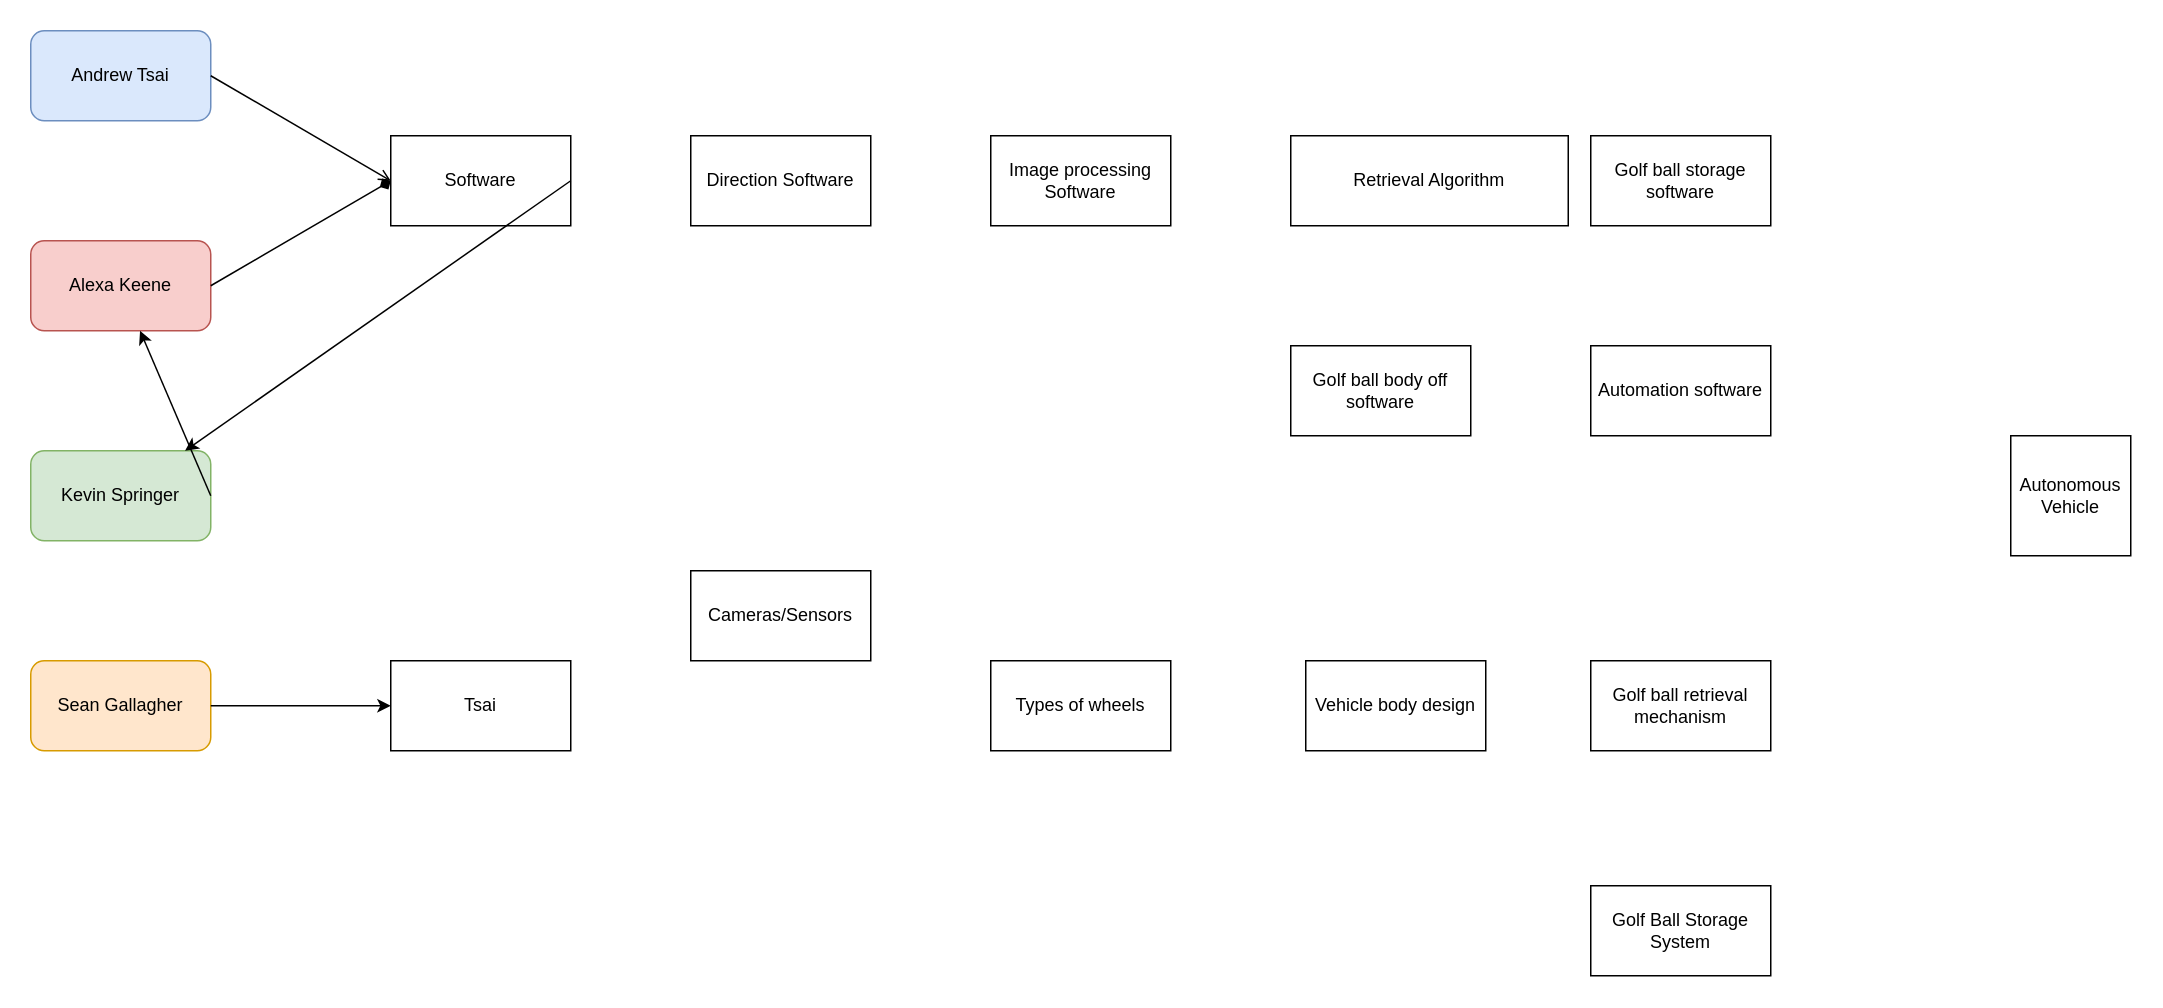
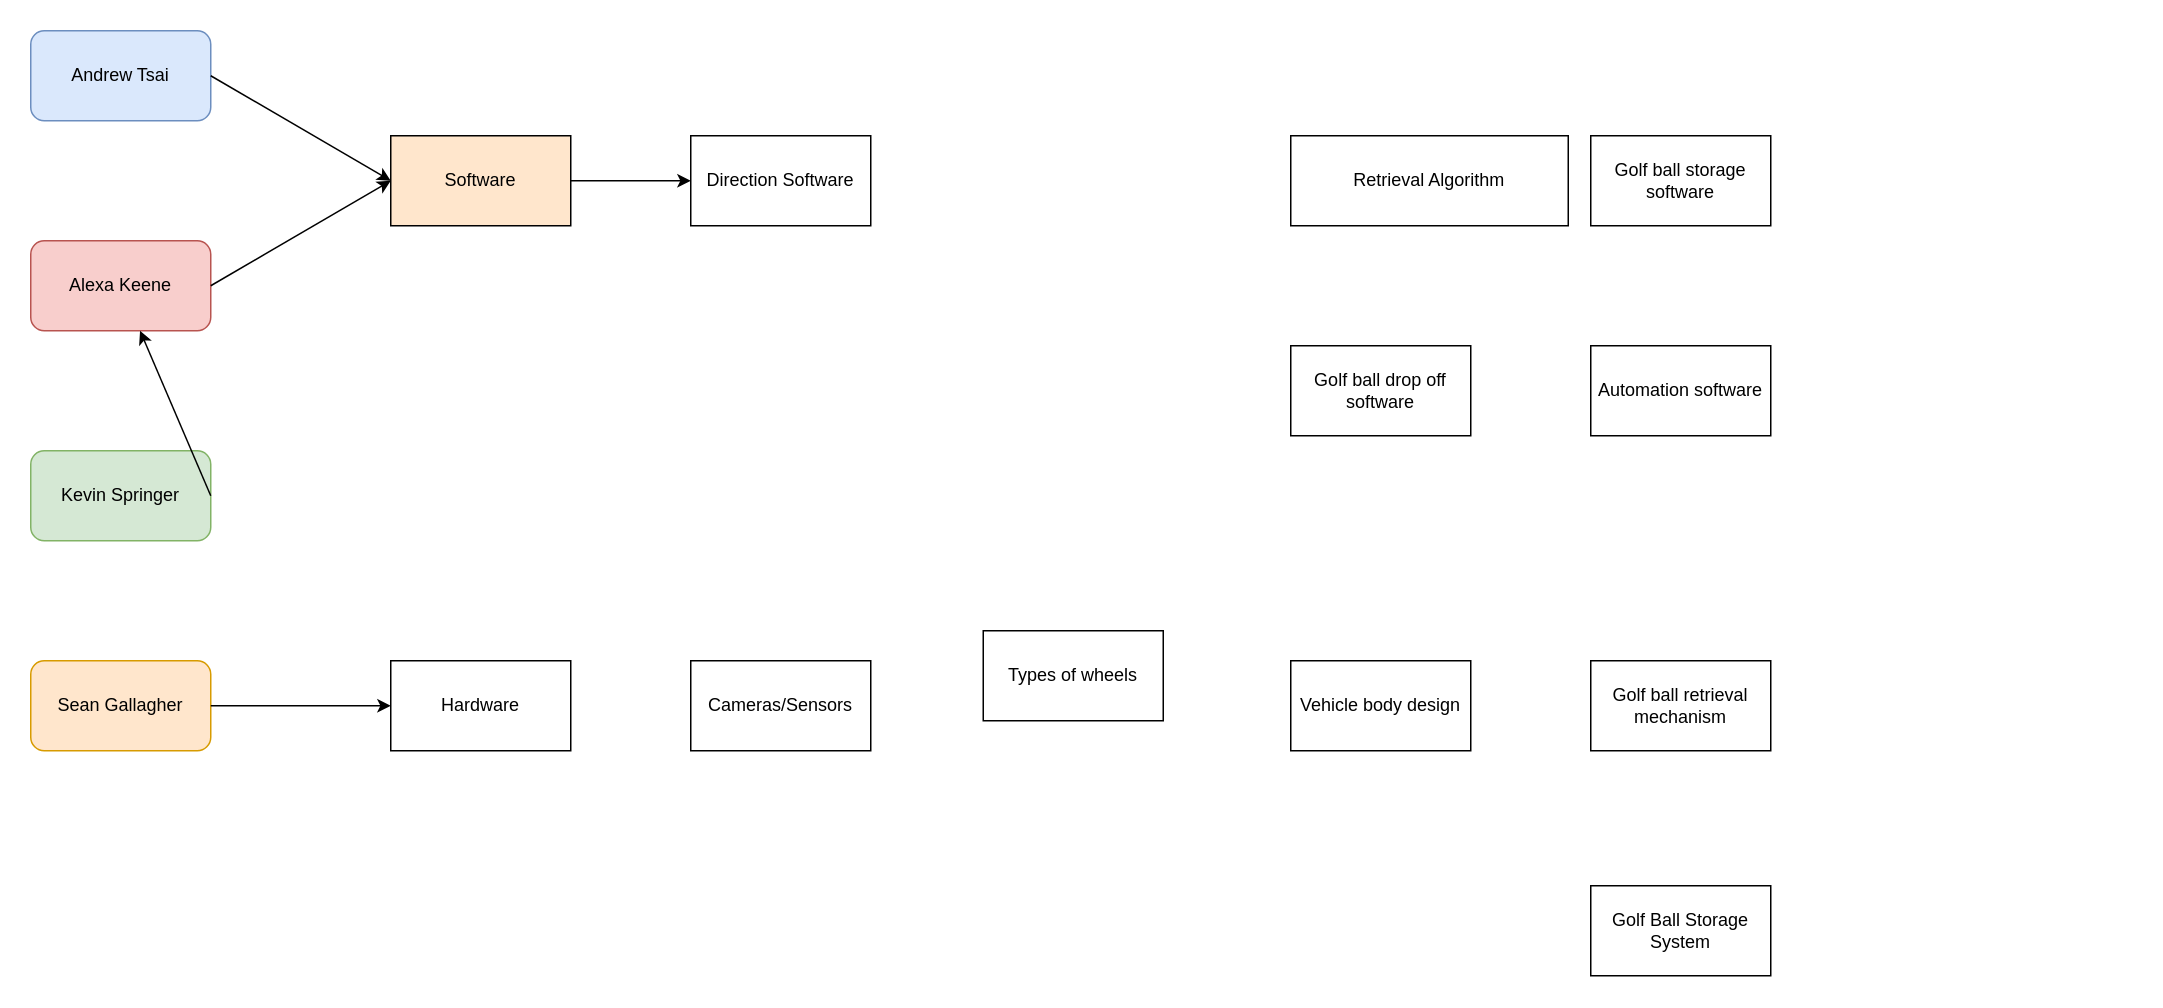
(383, 176) -> (381, 175)
(481, 181) -> (481, 181)
(1081, 181) -> none
(380, 187) -> (381, 187)
(382, 313) -> (626, 181)
(1381, 391) -> (1381, 391)
(2071, 496) -> none
(781, 616) -> (781, 706)
(481, 706) -> (481, 706)
(1081, 706) -> (1073, 676)
(1396, 706) -> (1381, 706)
